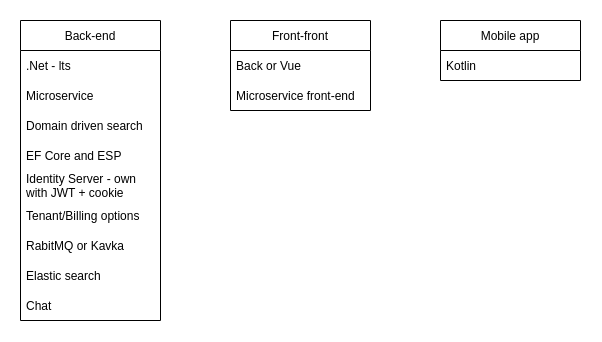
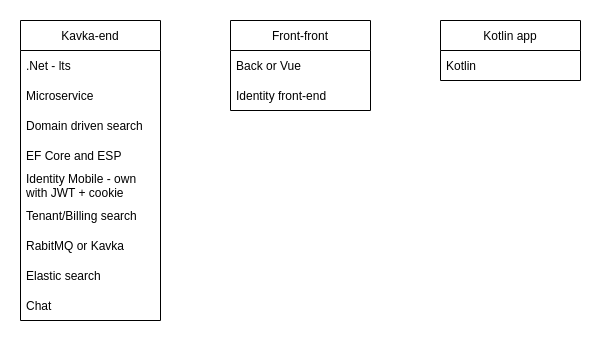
(90, 36) -> (90, 36)
(510, 36) -> (510, 36)
(305, 96) -> (293, 96)
(90, 179) -> (87, 179)
(91, 216) -> (89, 216)
